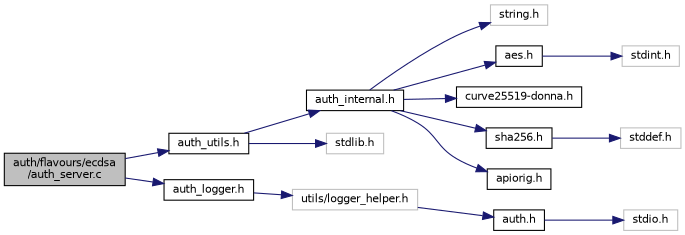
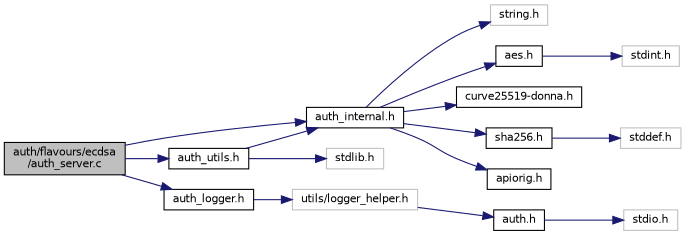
none -> (210, 132)
